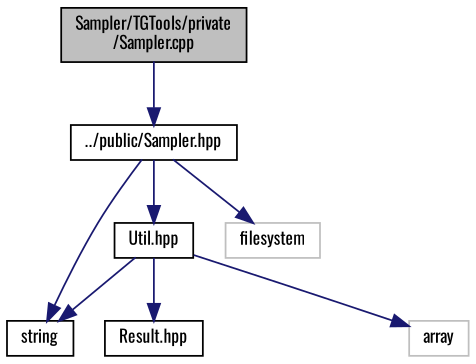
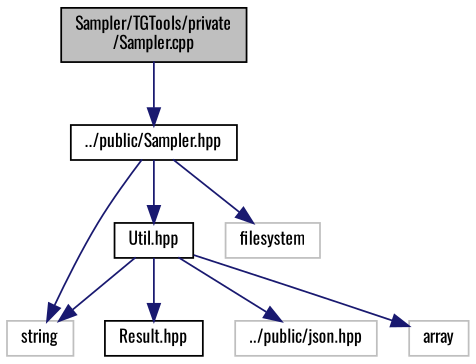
(40, 338) -> (40, 338)
none -> (306, 338)
